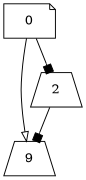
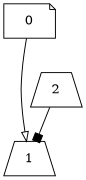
(41, 51) -> none
(30, 159) -> (30, 159)
